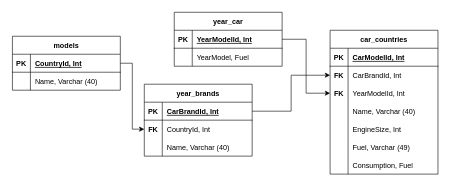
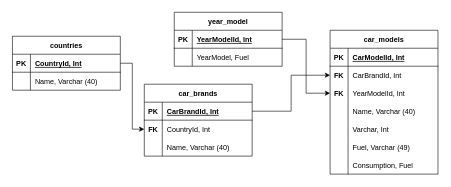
(228, 22) -> (228, 22)
(384, 40) -> (384, 40)
(66, 46) -> (66, 46)
(198, 94) -> (198, 94)
(379, 130) -> (375, 130)
